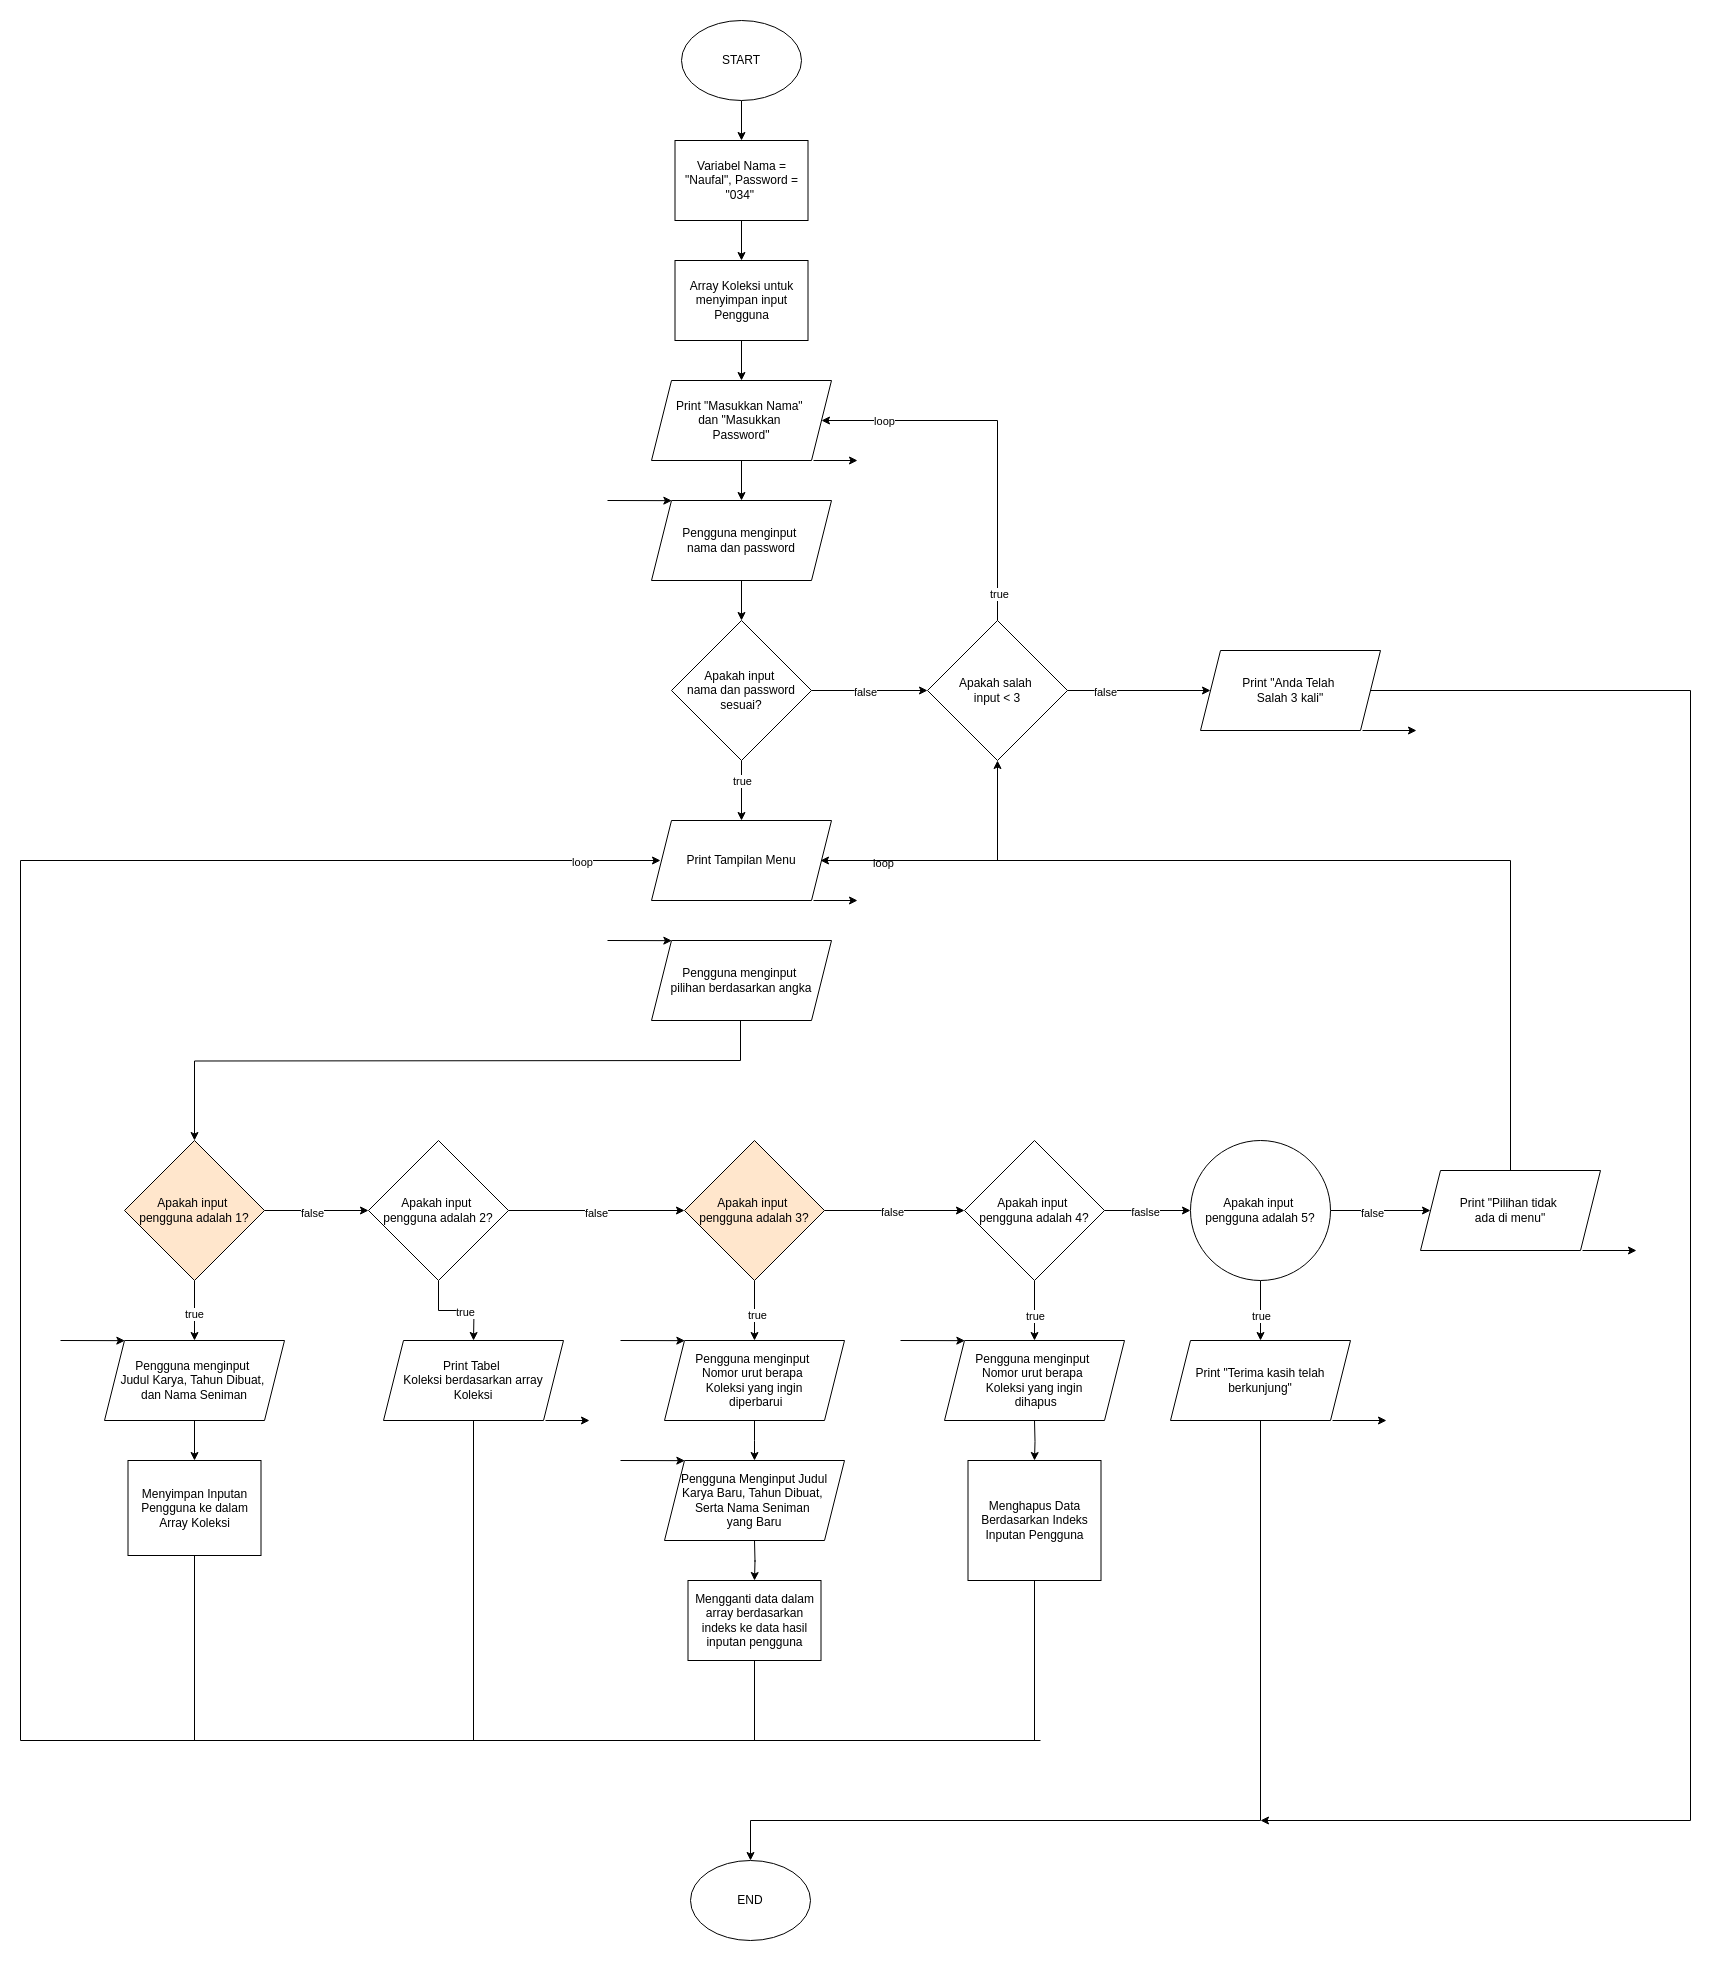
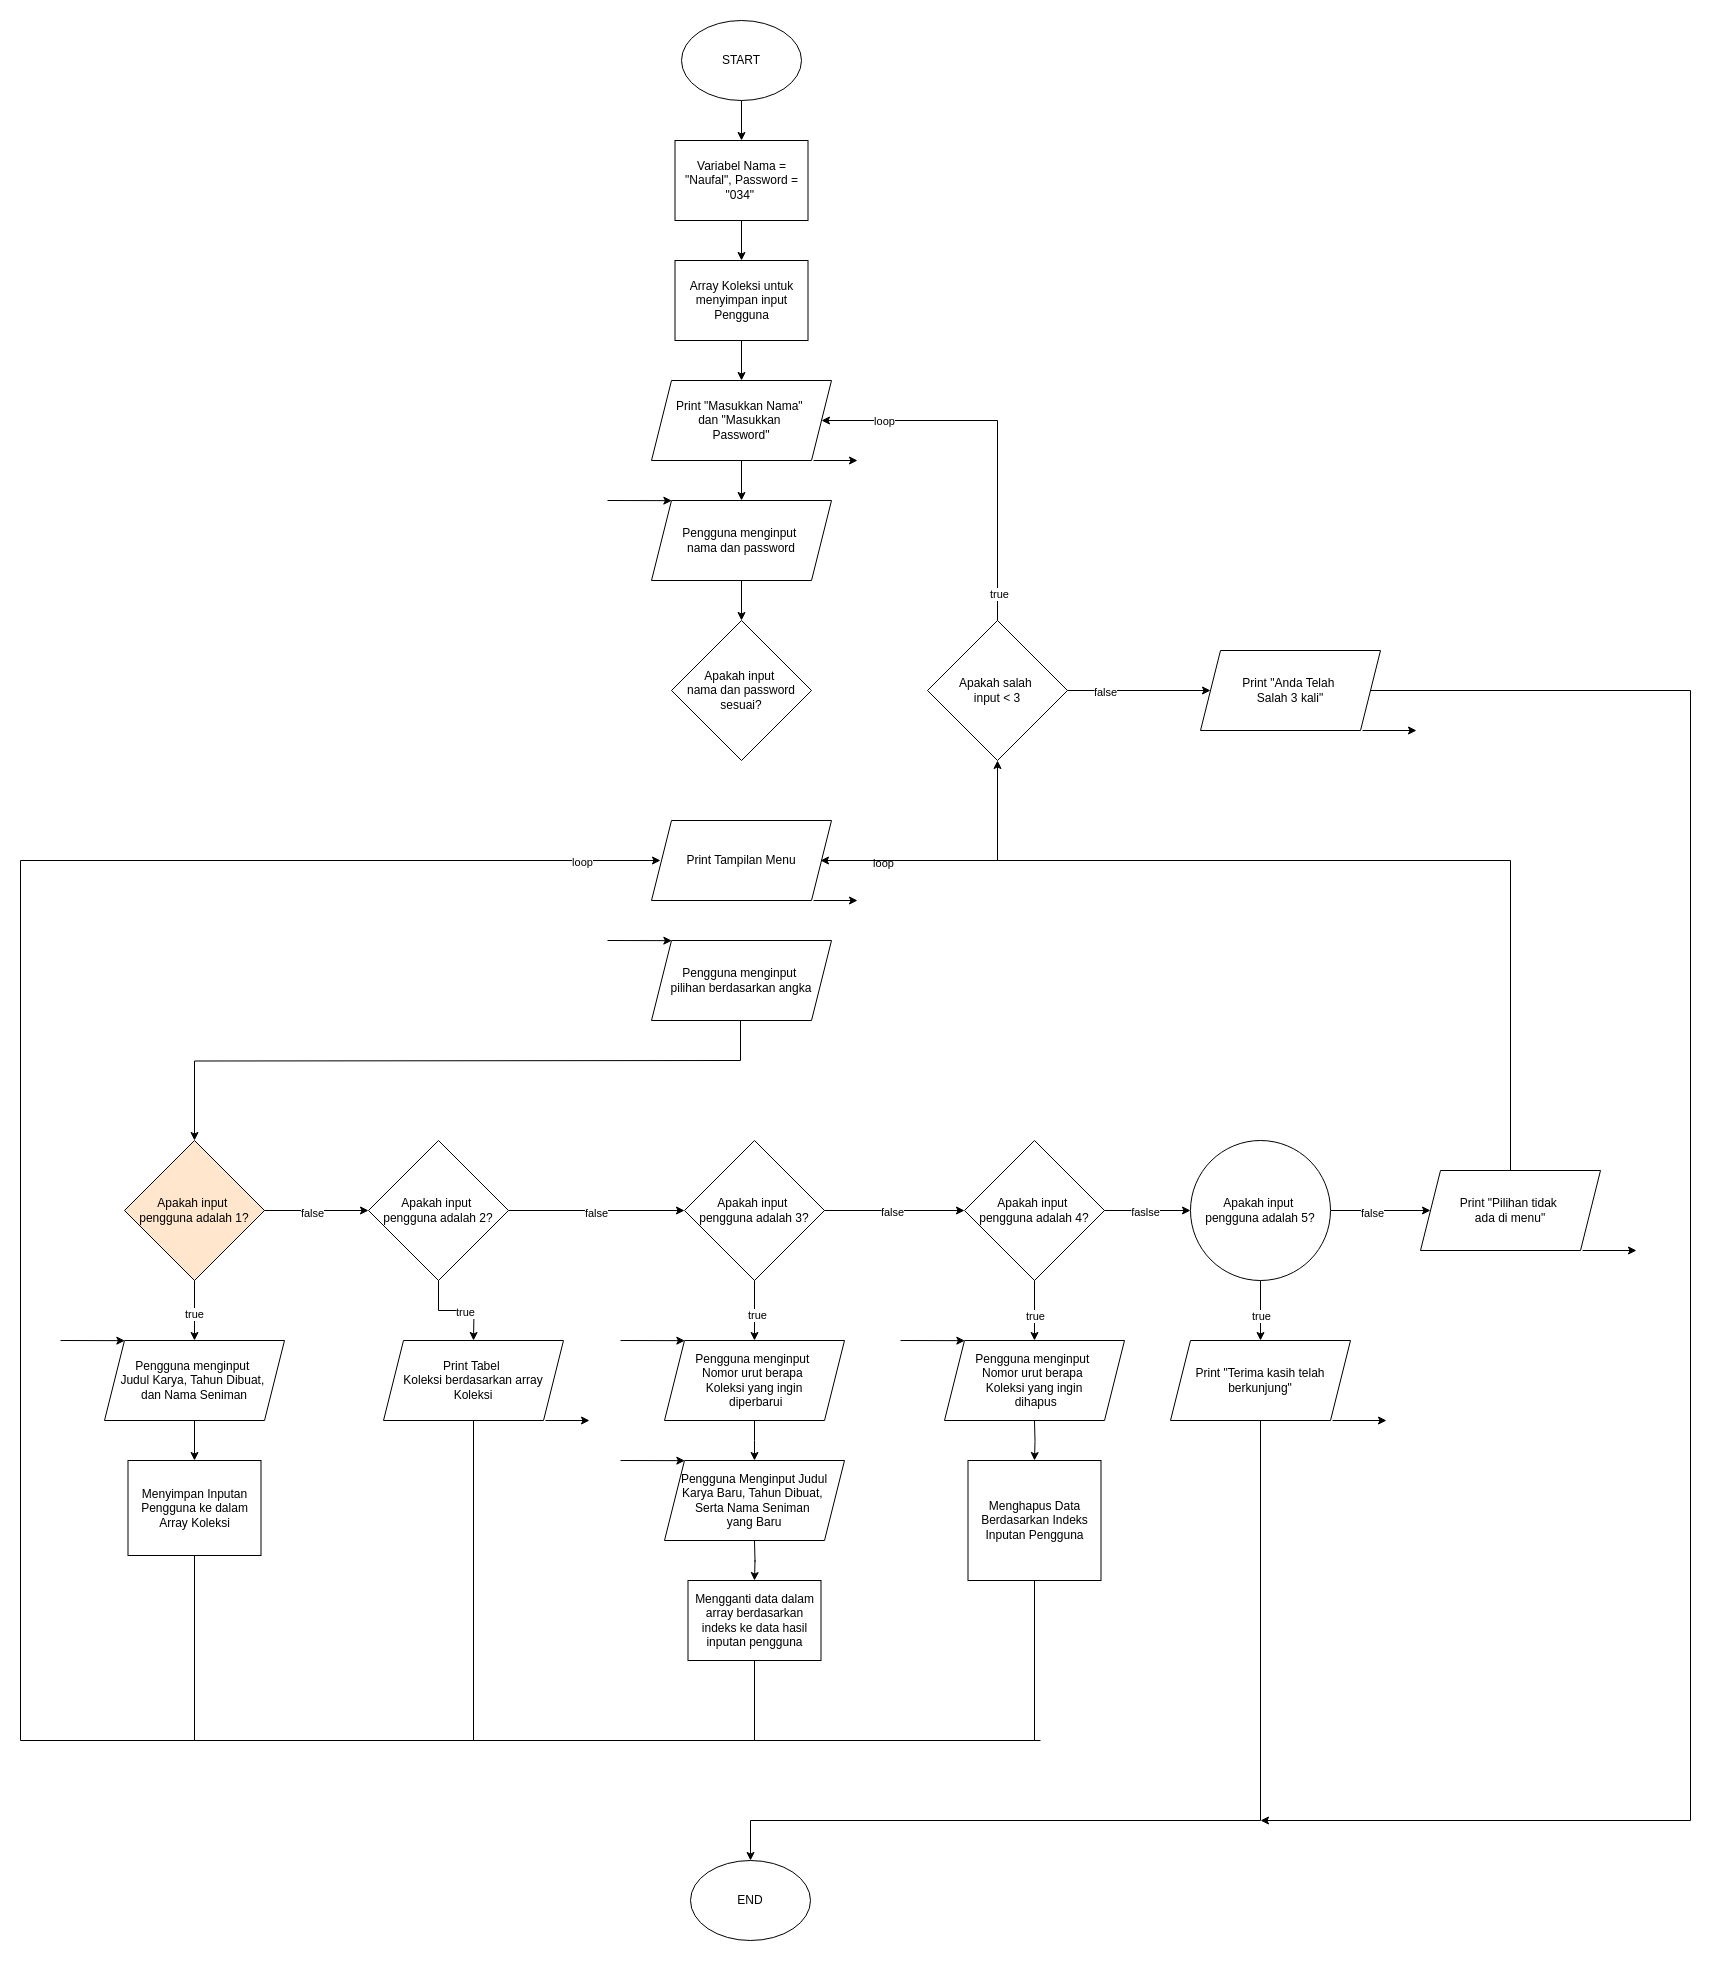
(866, 691) -> none
(742, 787) -> none
(755, 1211) -> (755, 1211)
